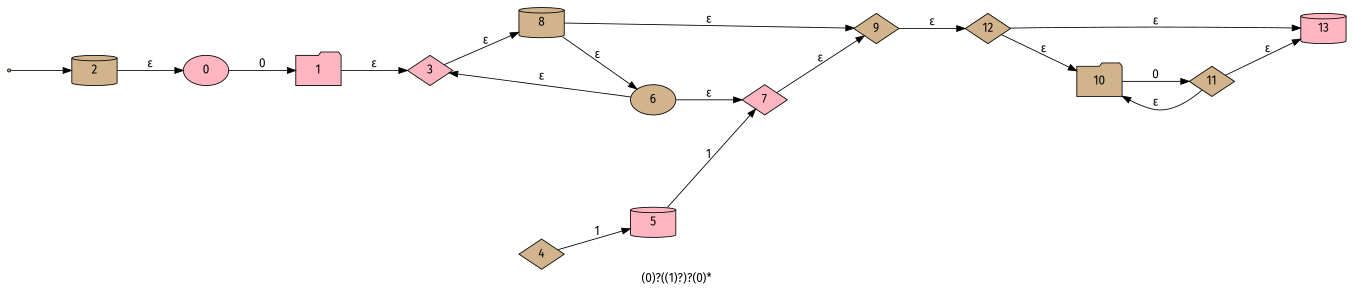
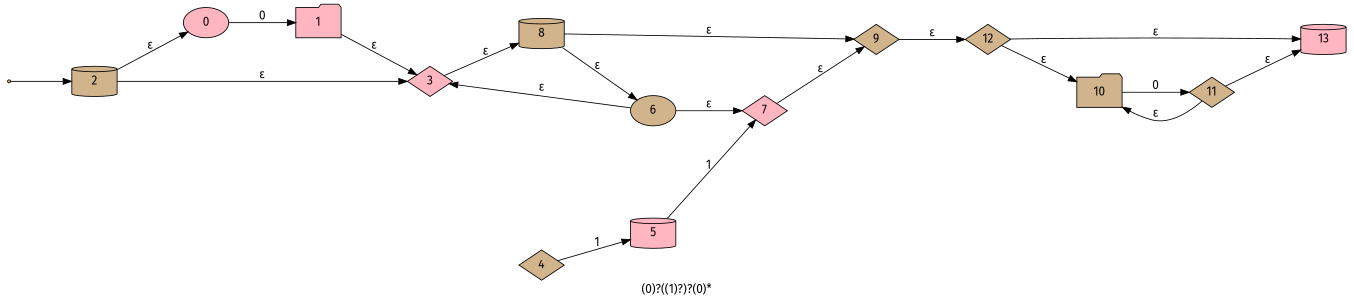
none -> (258, 81)
